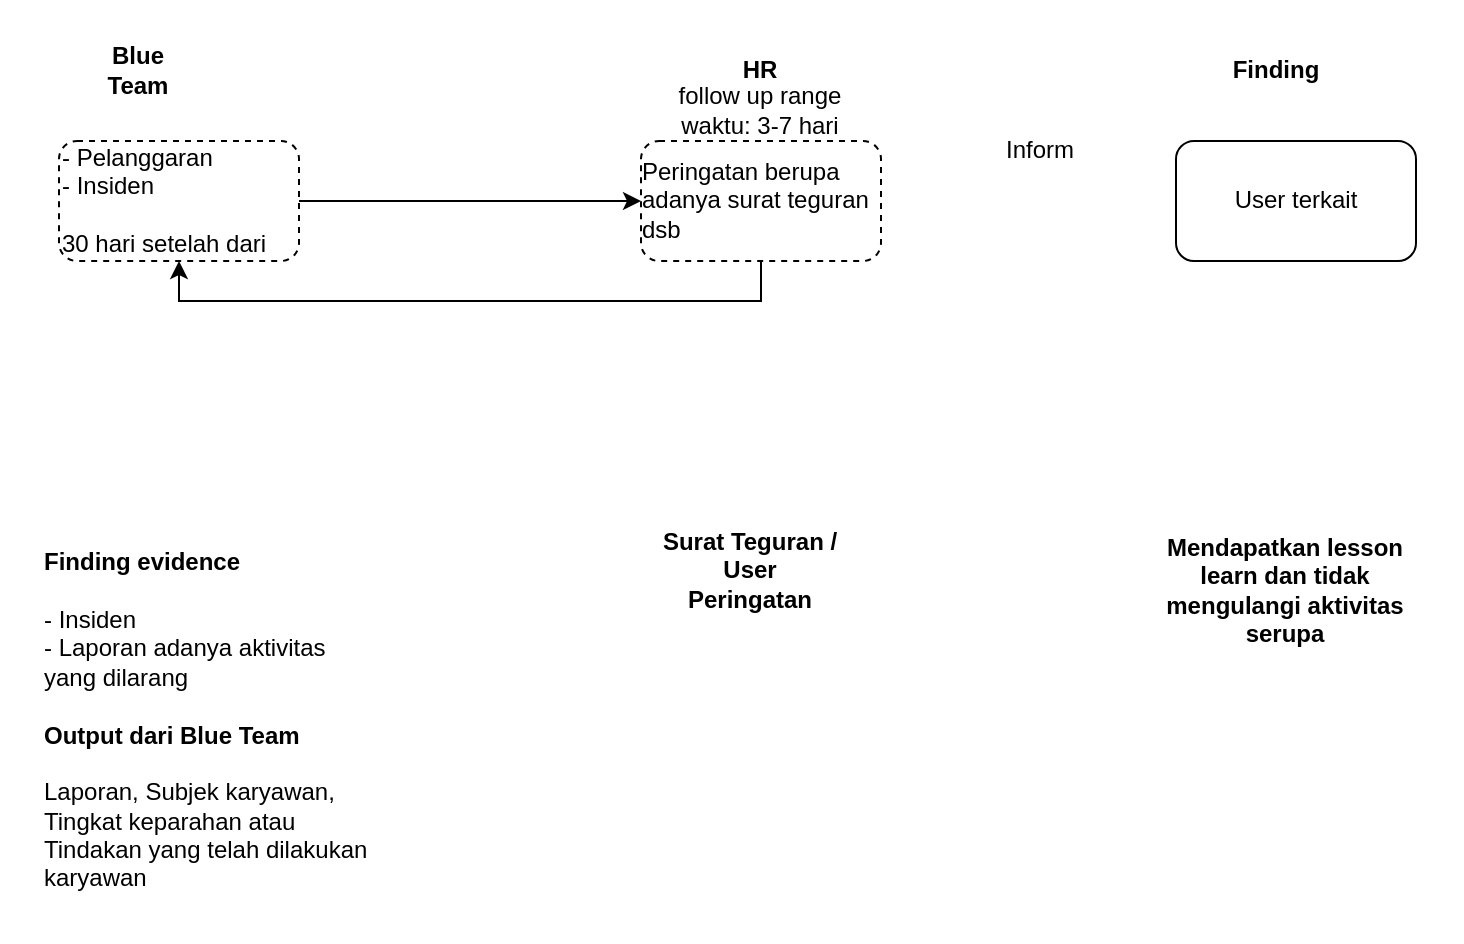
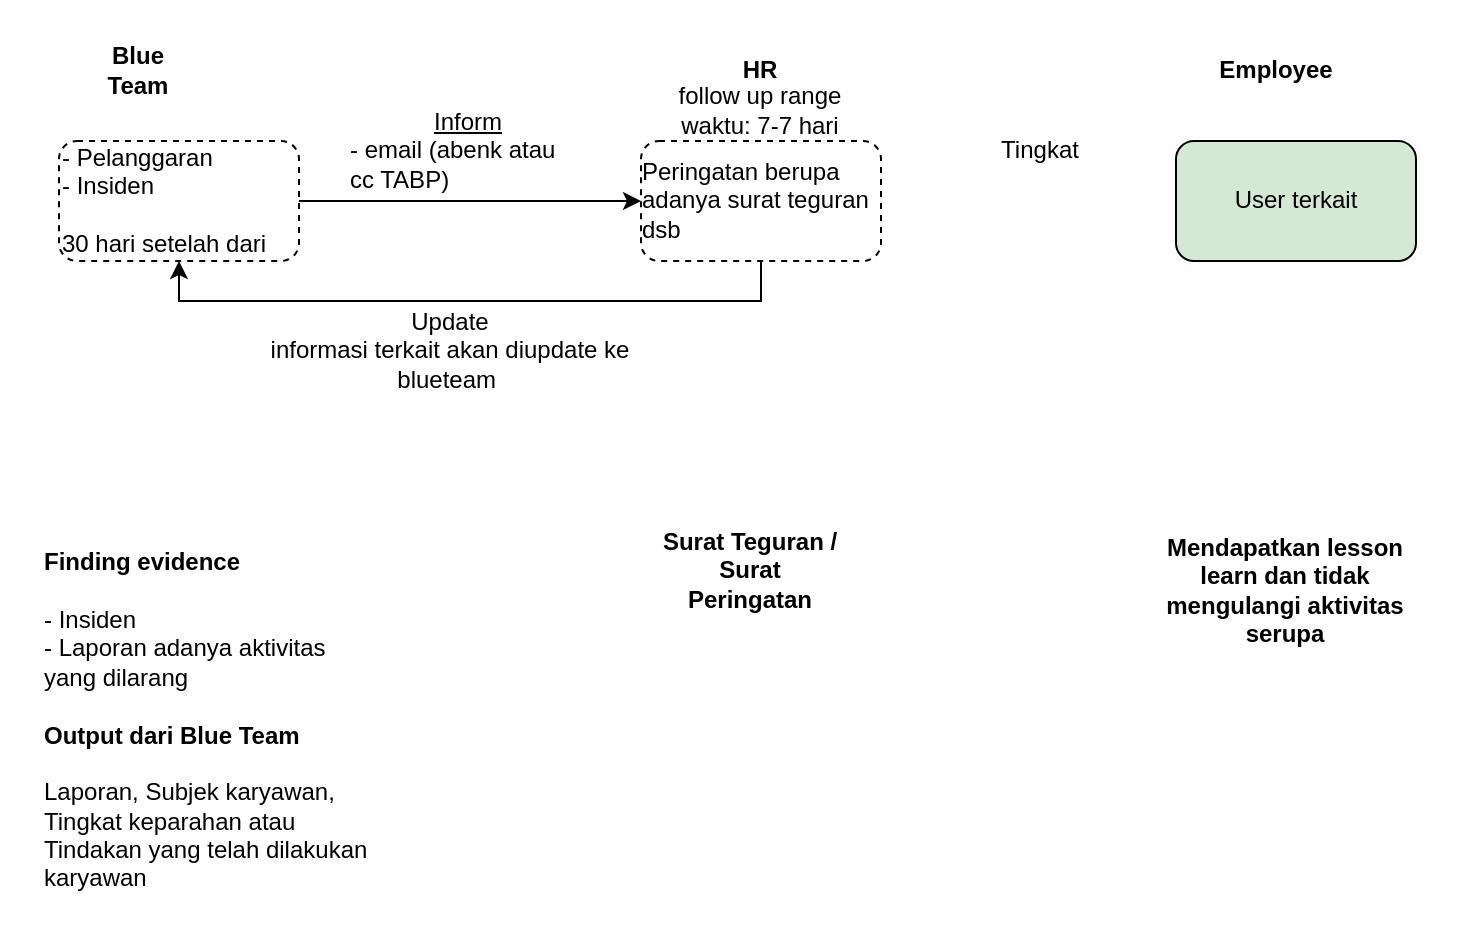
(1277, 71) -> (1277, 71)
(761, 111) -> (761, 111)
none -> (469, 151)
(1041, 151) -> (1041, 151)
(1296, 201) -> (1296, 201)
none -> (451, 351)
(751, 571) -> (751, 571)
